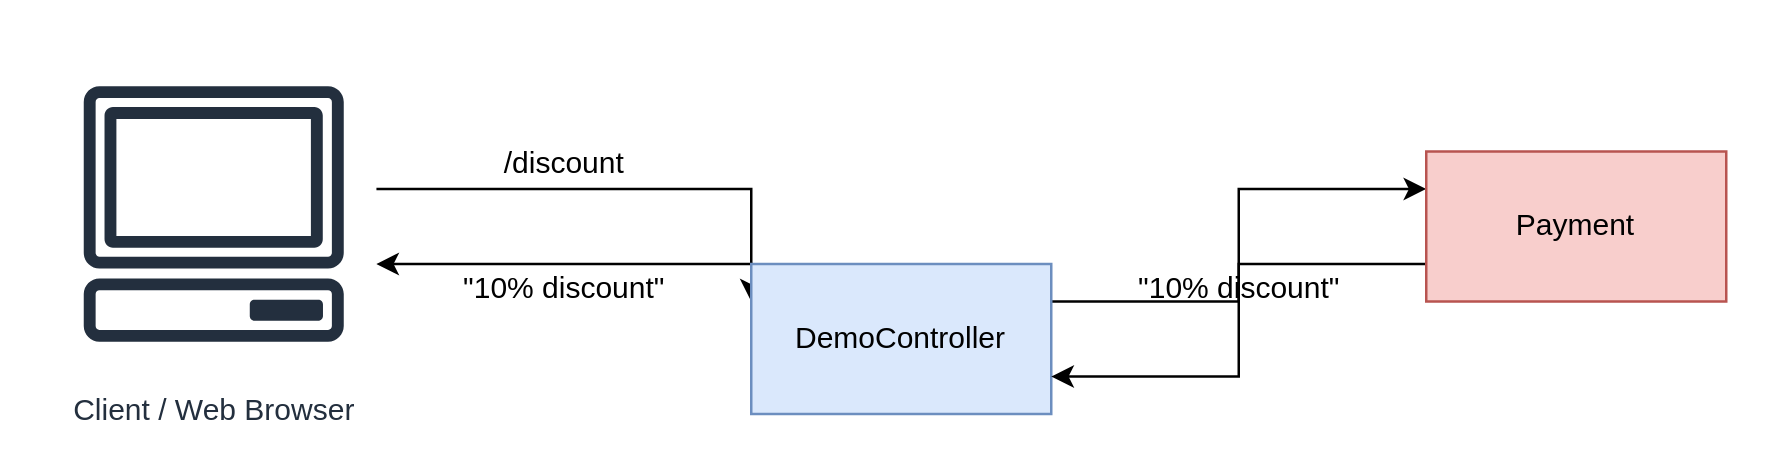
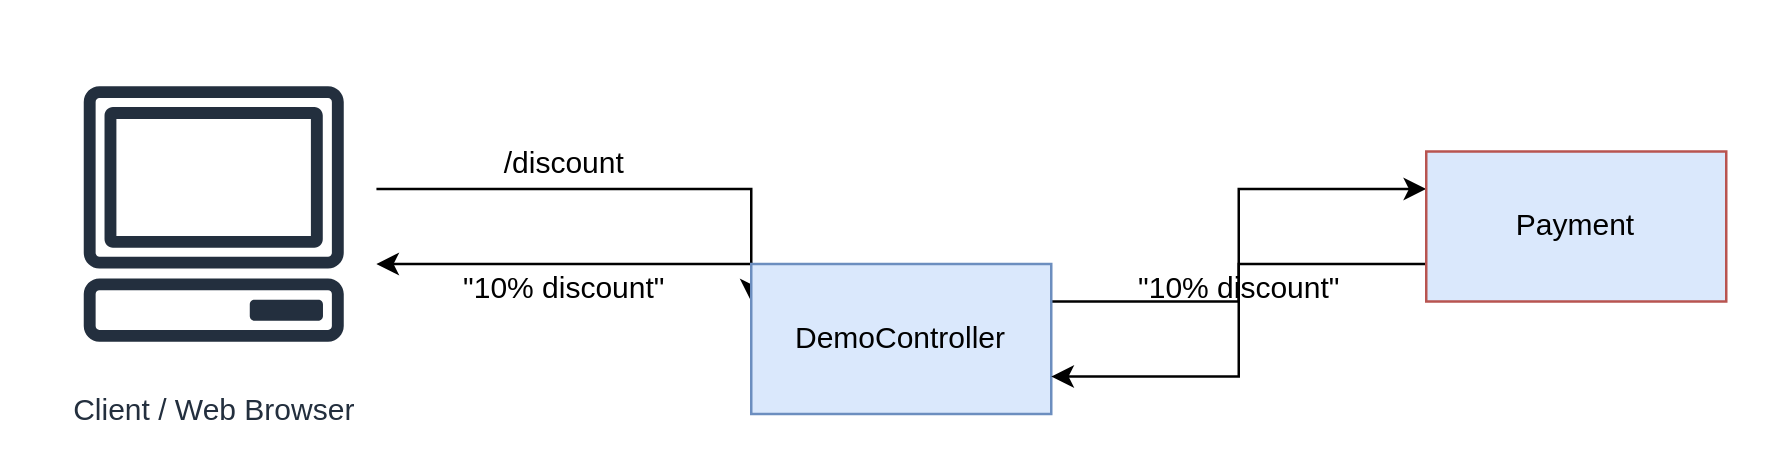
(1576, 226) -> (1576, 226)
